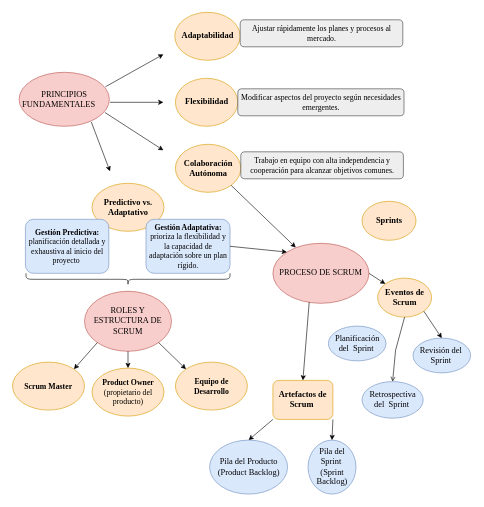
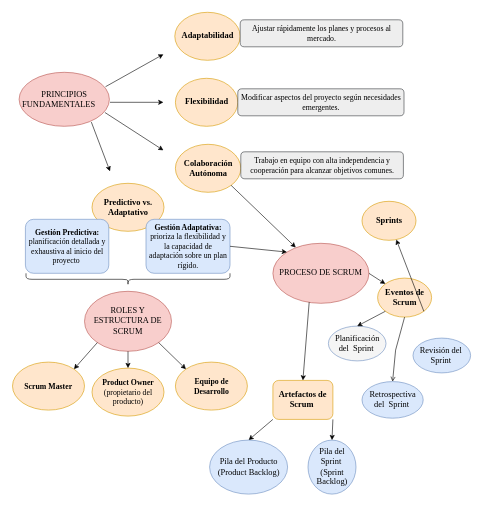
none -> (371, 319)
(432, 323) -> (411, 277)
(357, 344) -> (357, 344)
